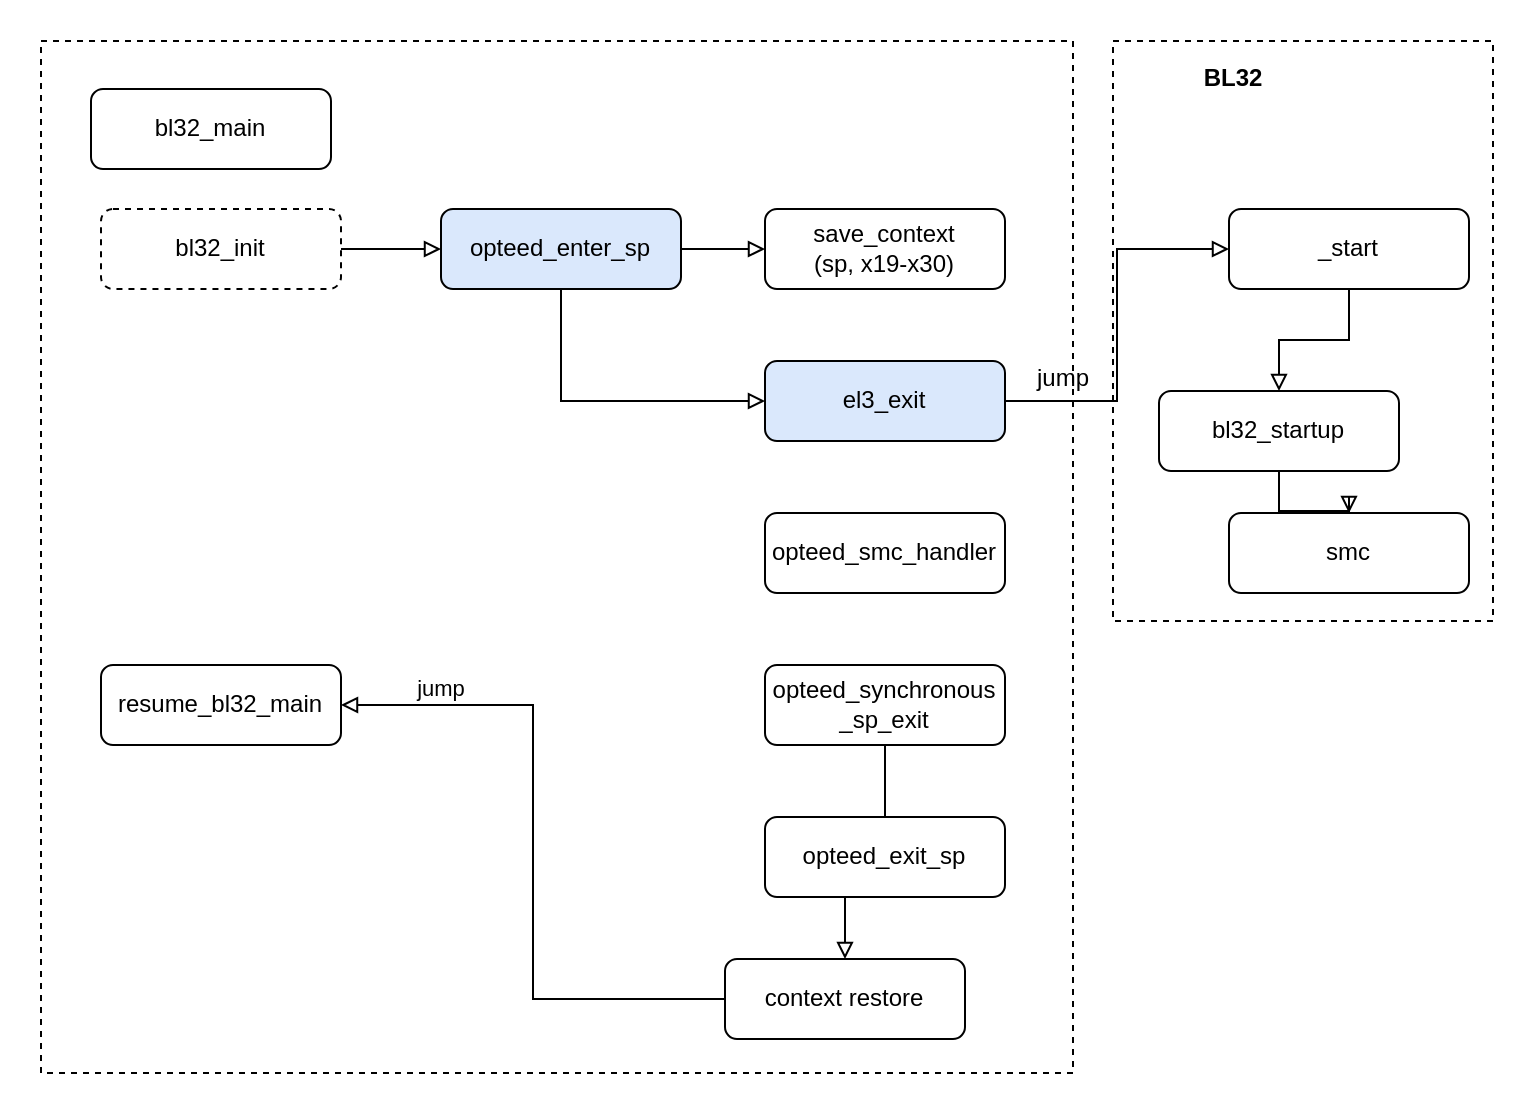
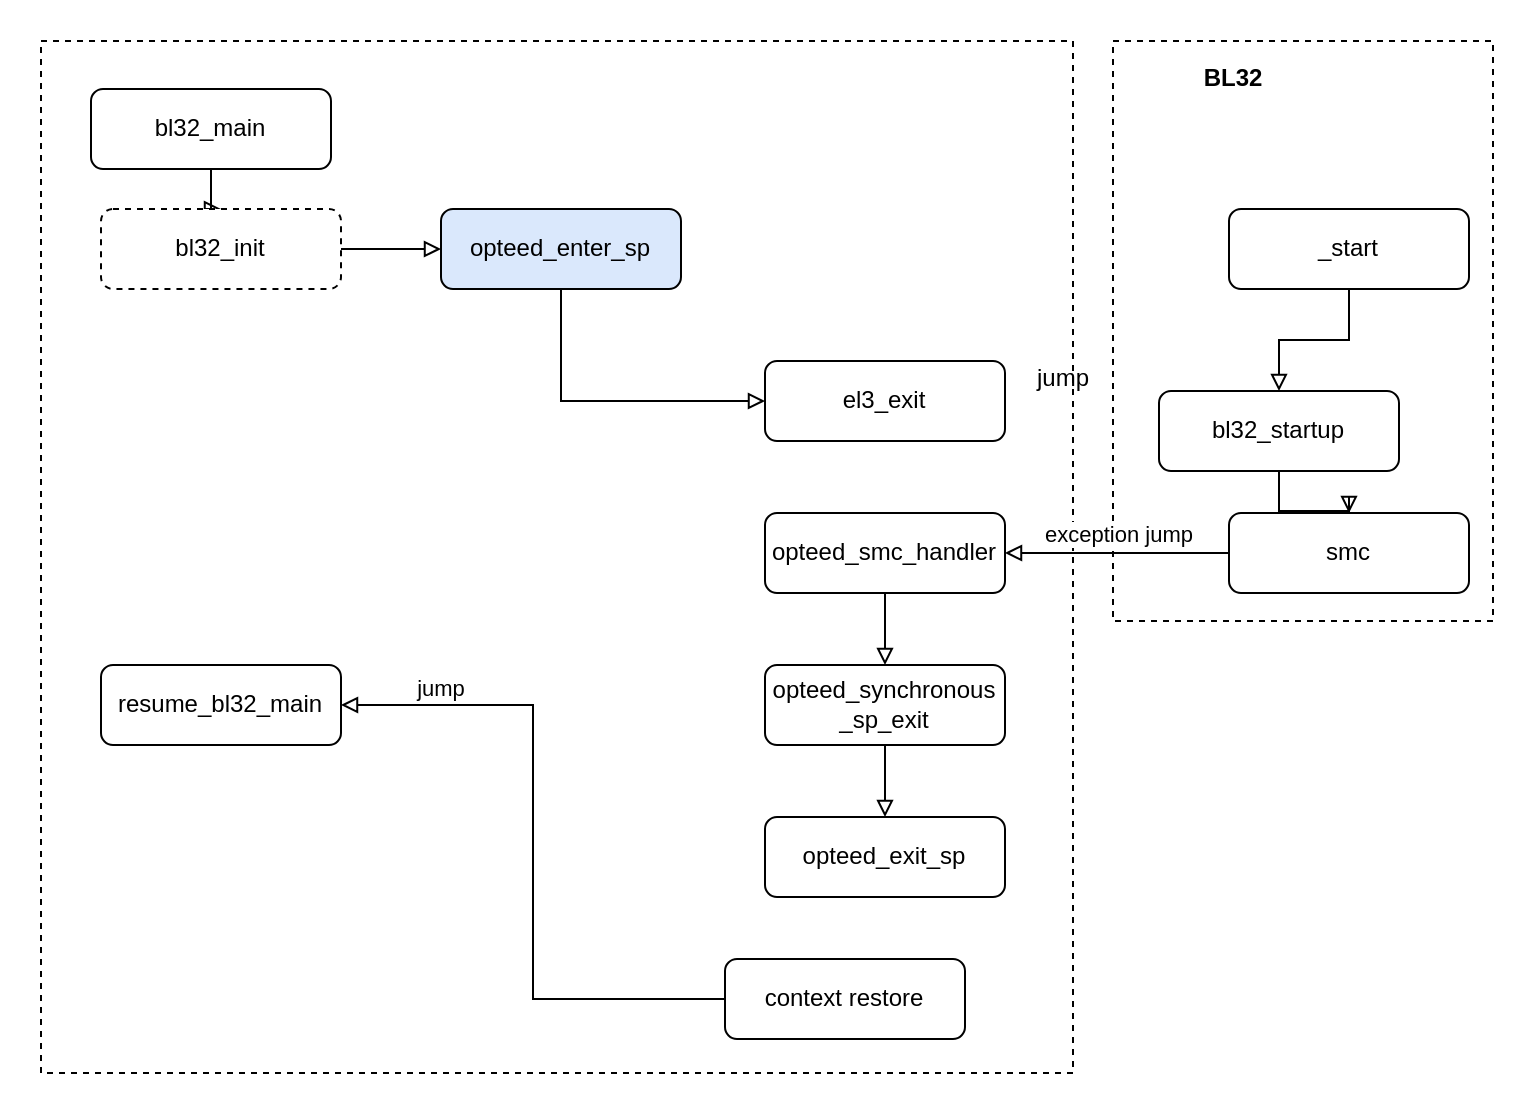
none -> (211, 192)
(714, 249) -> none
(885, 249) -> none
(1117, 334) -> none
(885, 401) -> (885, 401)
none -> (1126, 553)
none -> (885, 628)
(885, 806) -> (885, 799)
(845, 918) -> none
